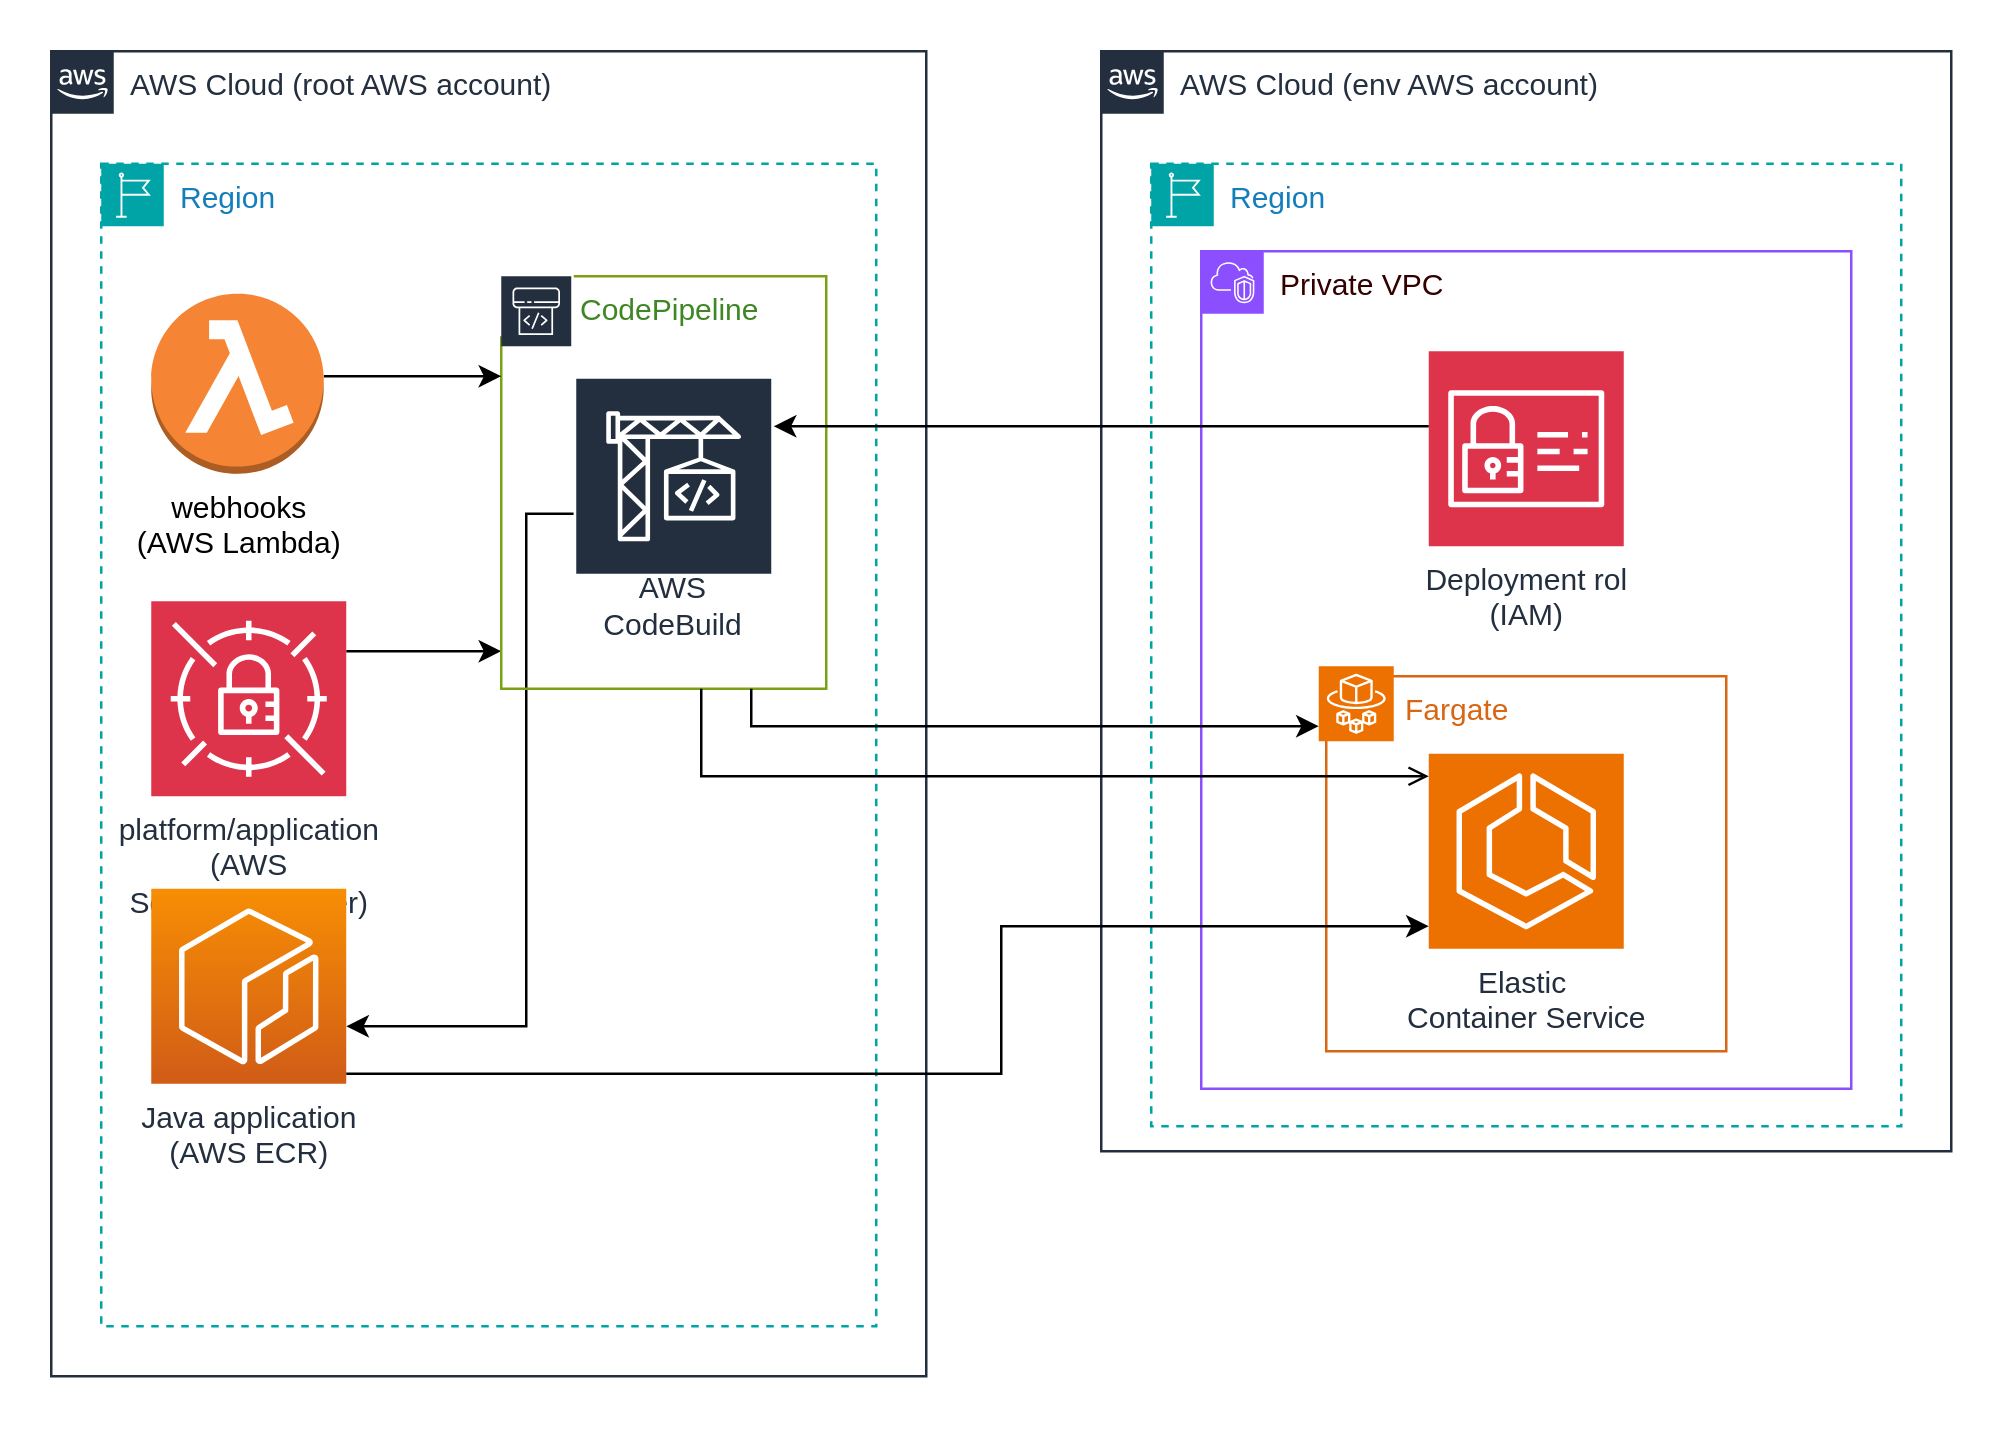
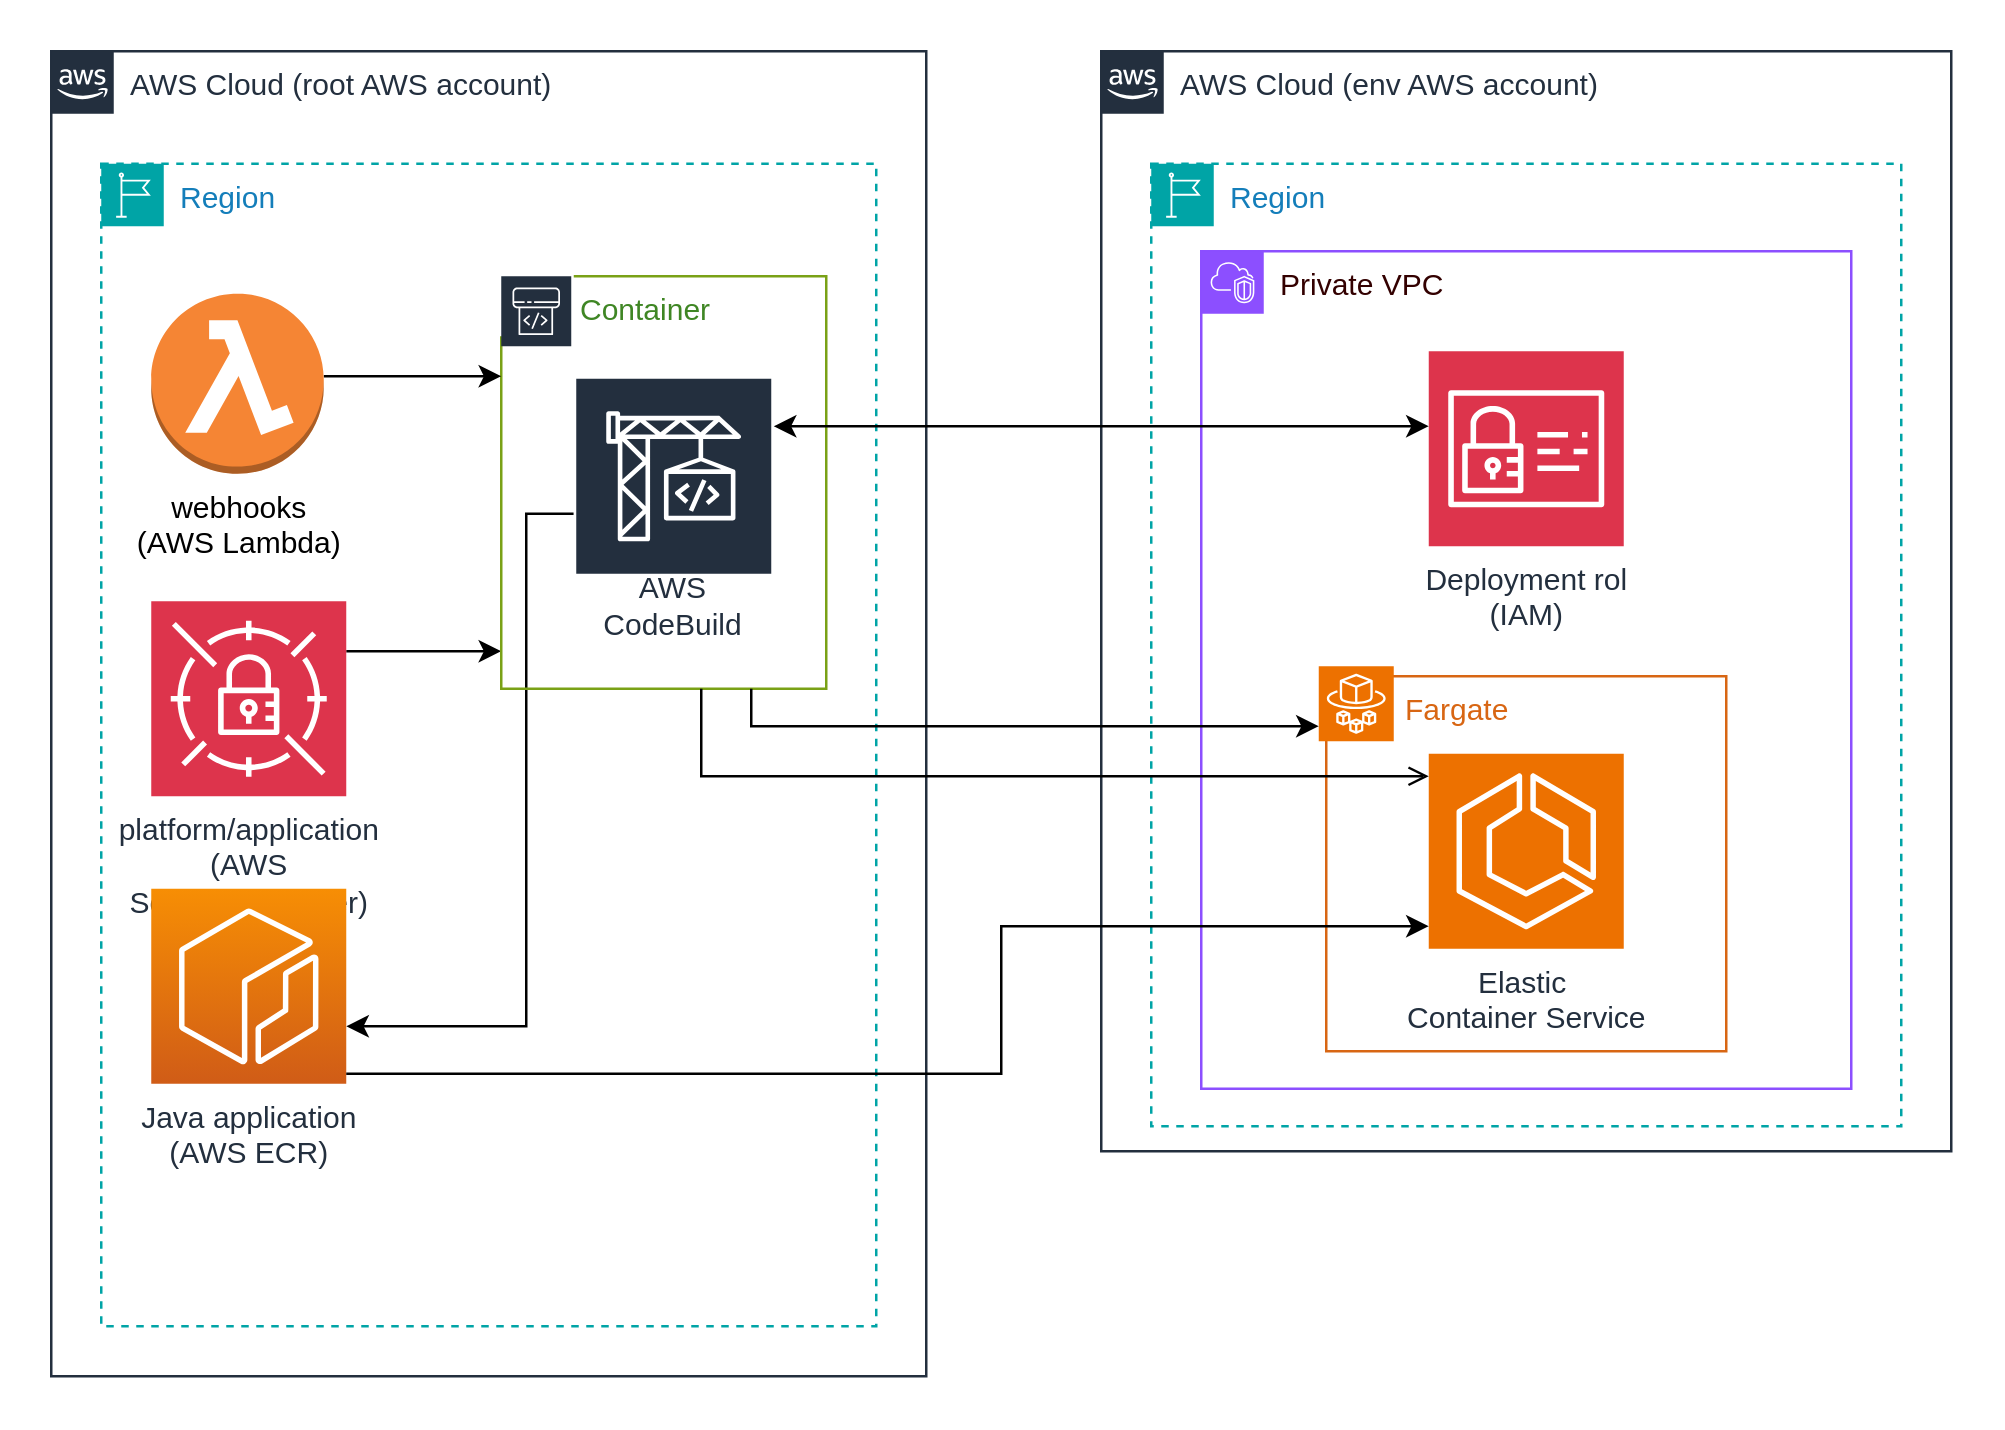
(670, 312) -> (653, 312)
(1418, 426) -> (1410, 426)
